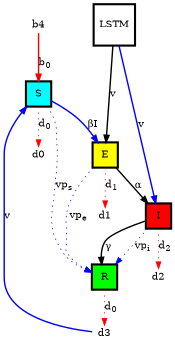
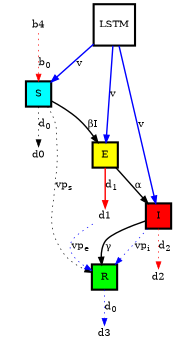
(39, 54) -> (39, 54)
(110, 90) -> (110, 90)
(75, 116) -> (75, 116)
(39, 123) -> (39, 123)
(105, 184) -> (105, 184)
(54, 194) -> (54, 194)
(66, 219) -> (71, 243)
(4, 249) -> (75, 61)
(105, 304) -> (105, 304)
